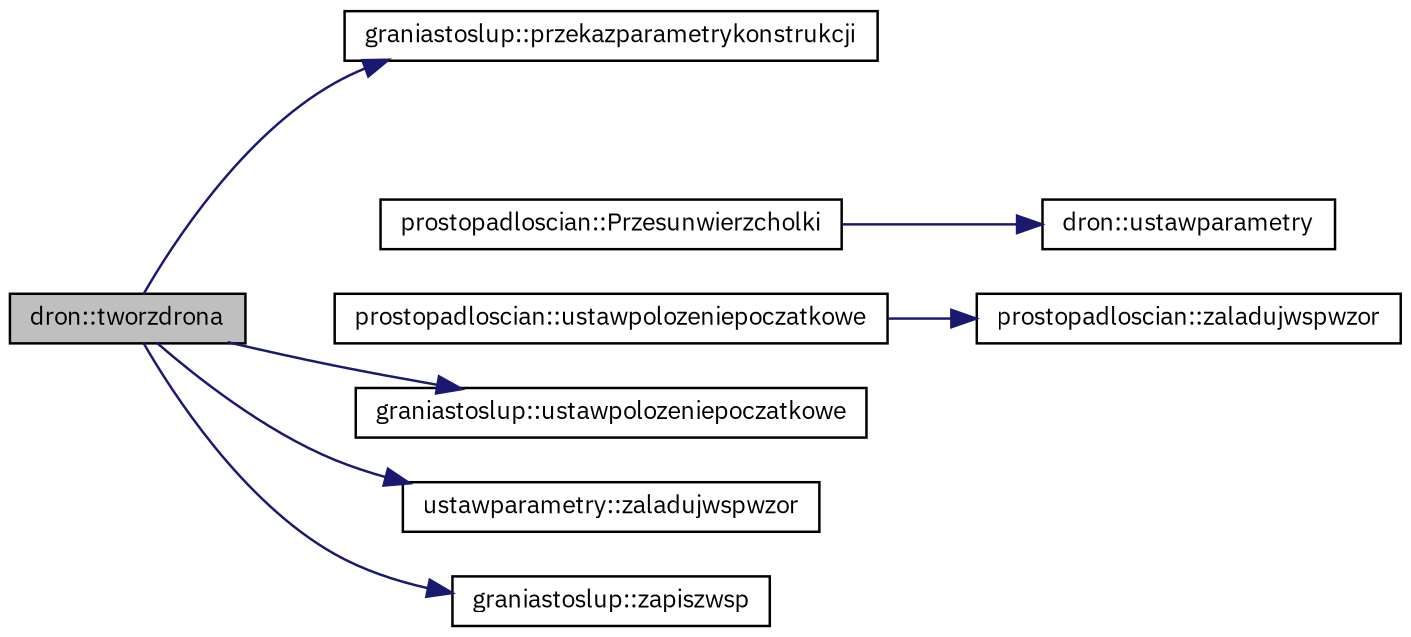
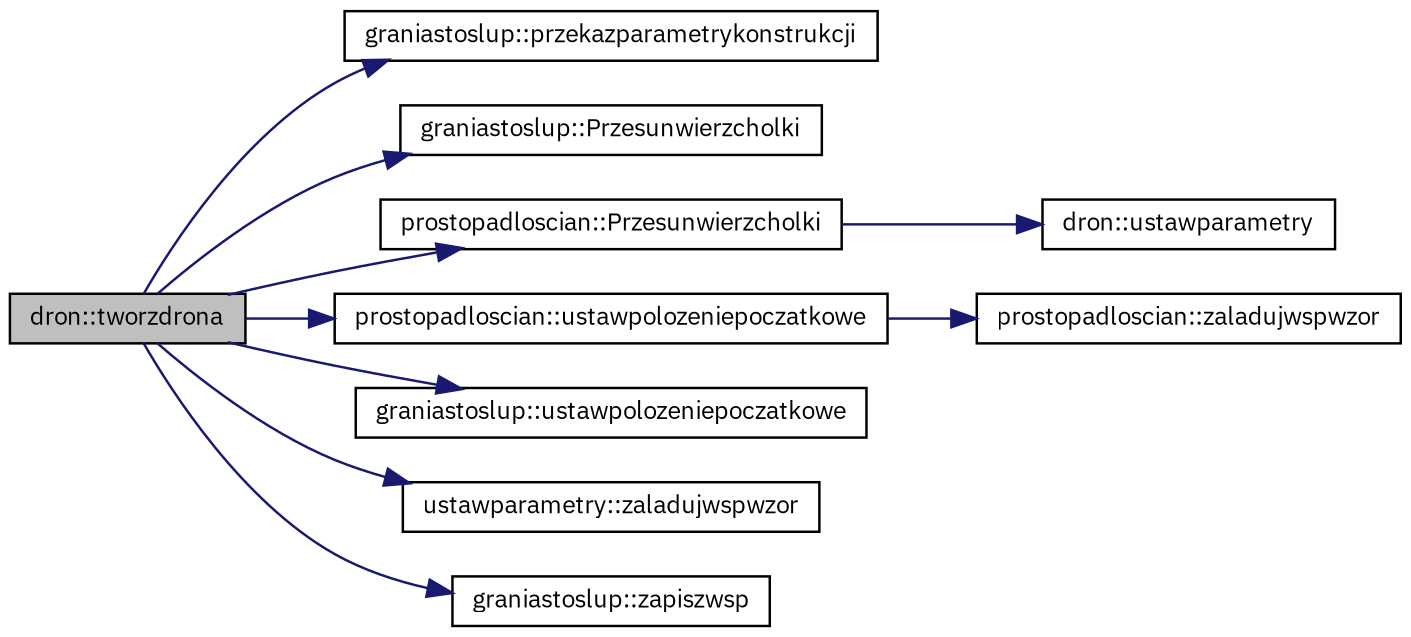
none -> (611, 130)
none -> (332, 272)
none -> (277, 319)
